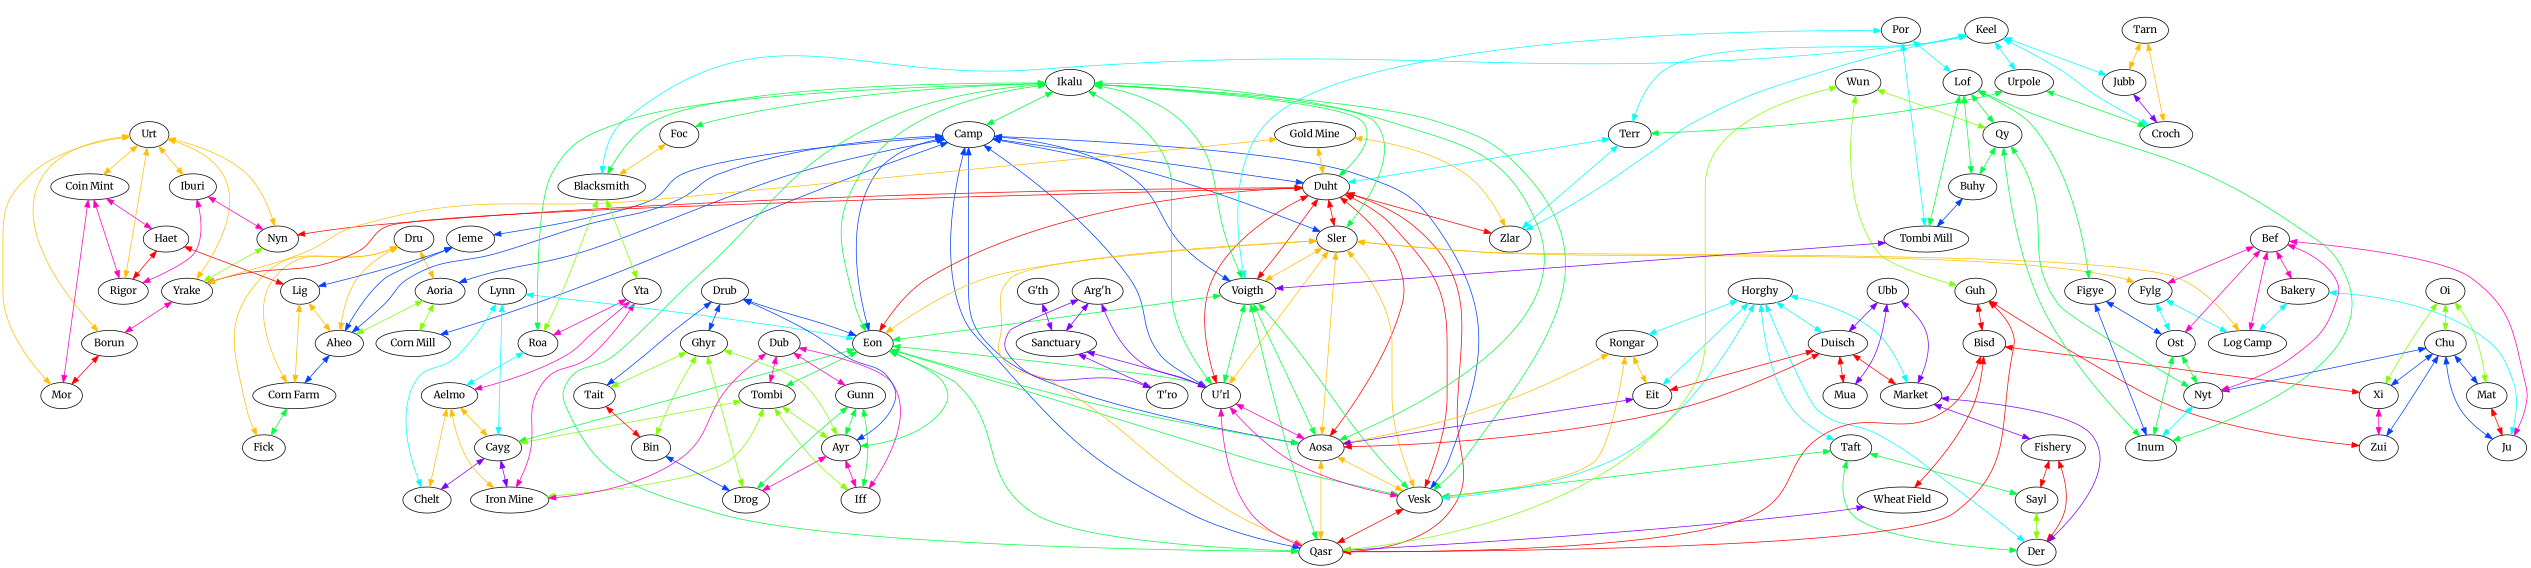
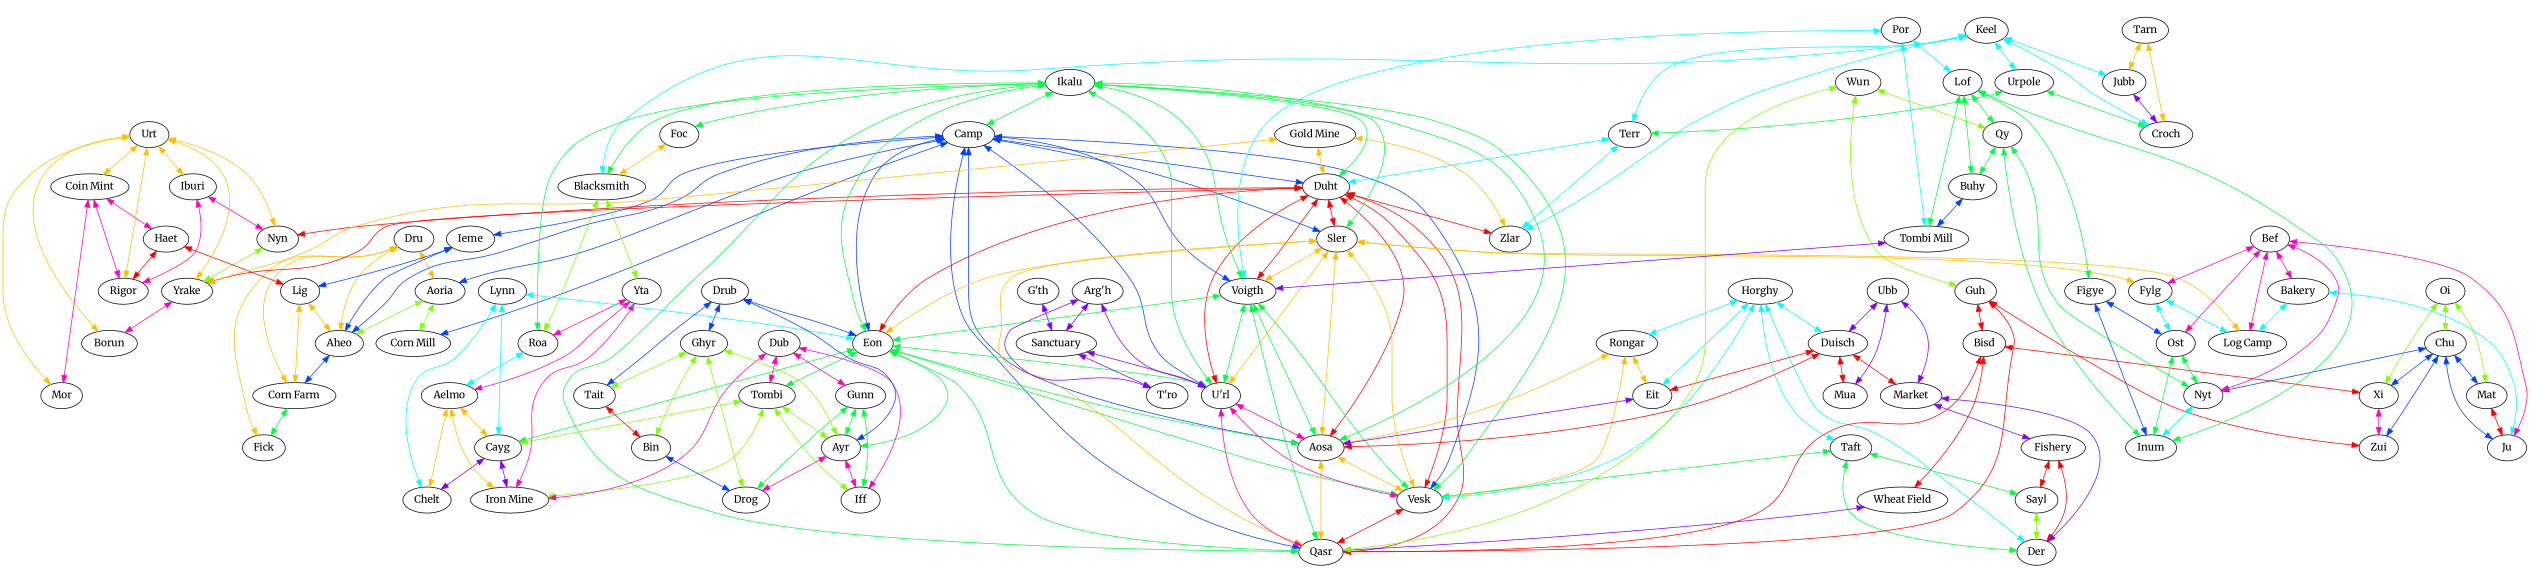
(1865, 324) -> none
(85, 370) -> none
